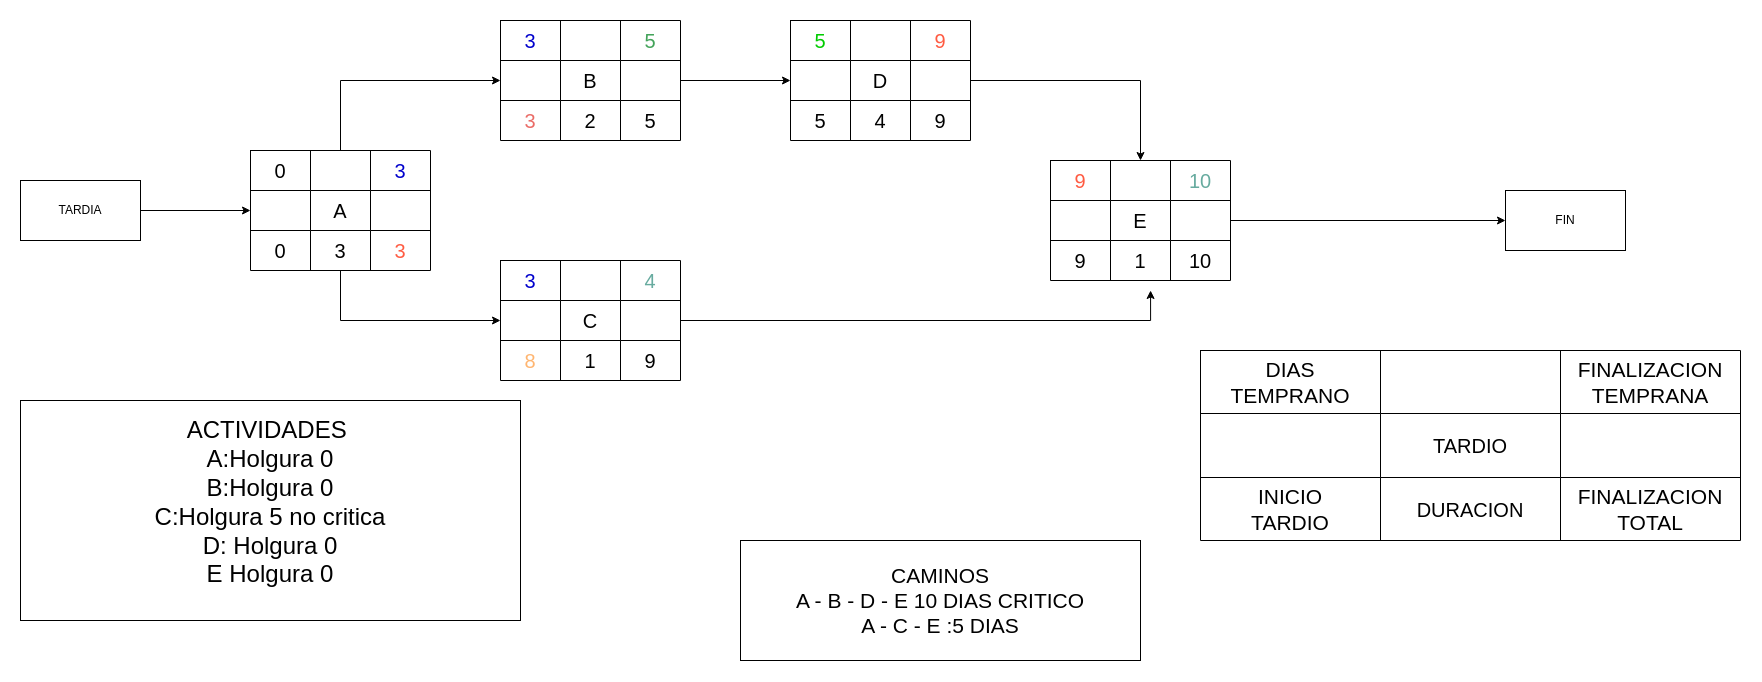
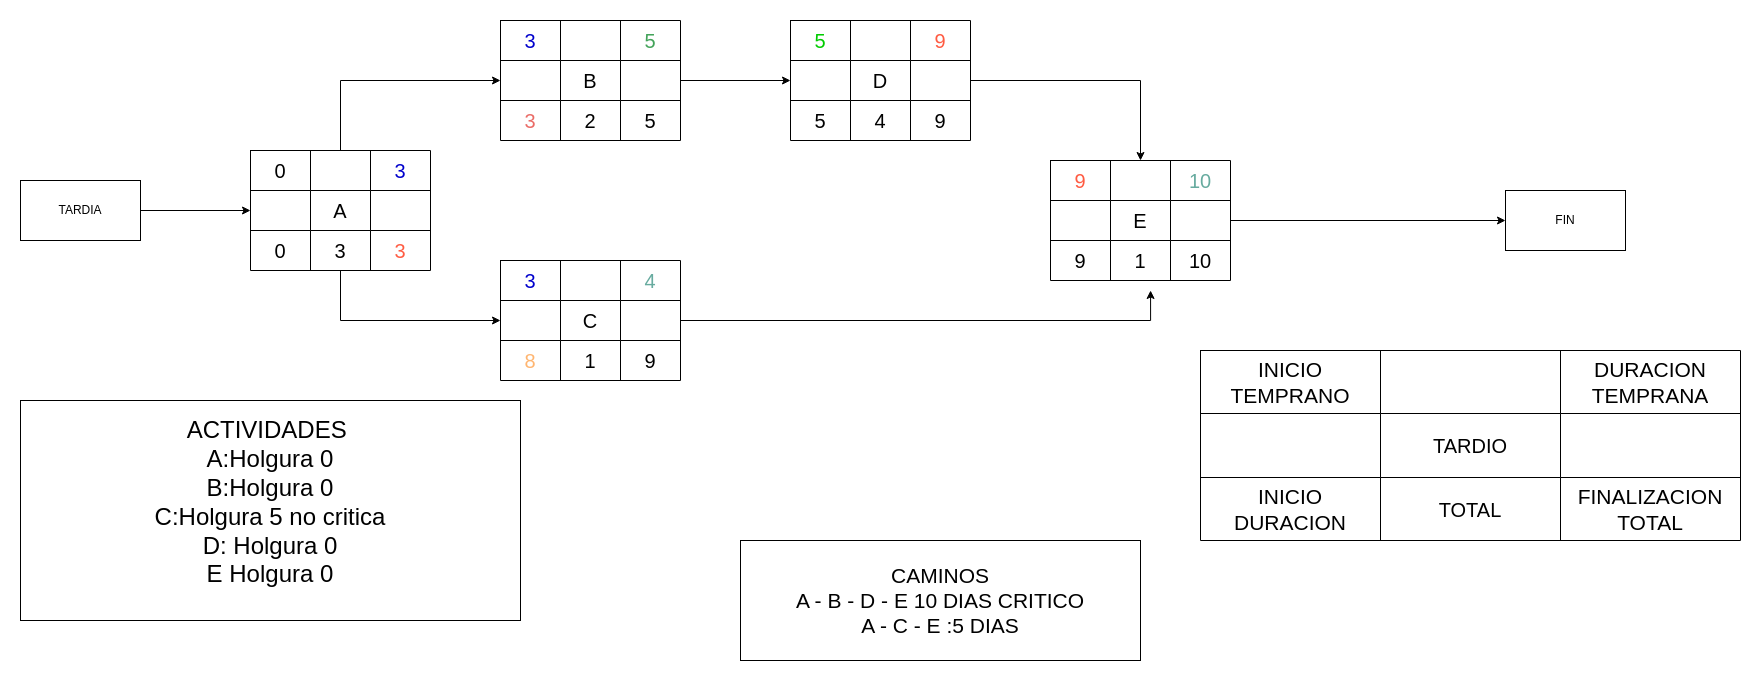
(1291, 383) -> (1291, 383)
(1651, 383) -> (1651, 383)
(1291, 510) -> (1291, 510)
(1471, 510) -> (1471, 510)
